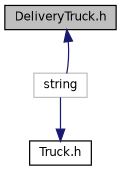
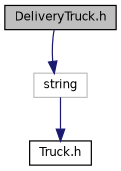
(69, 58) -> (52, 45)
